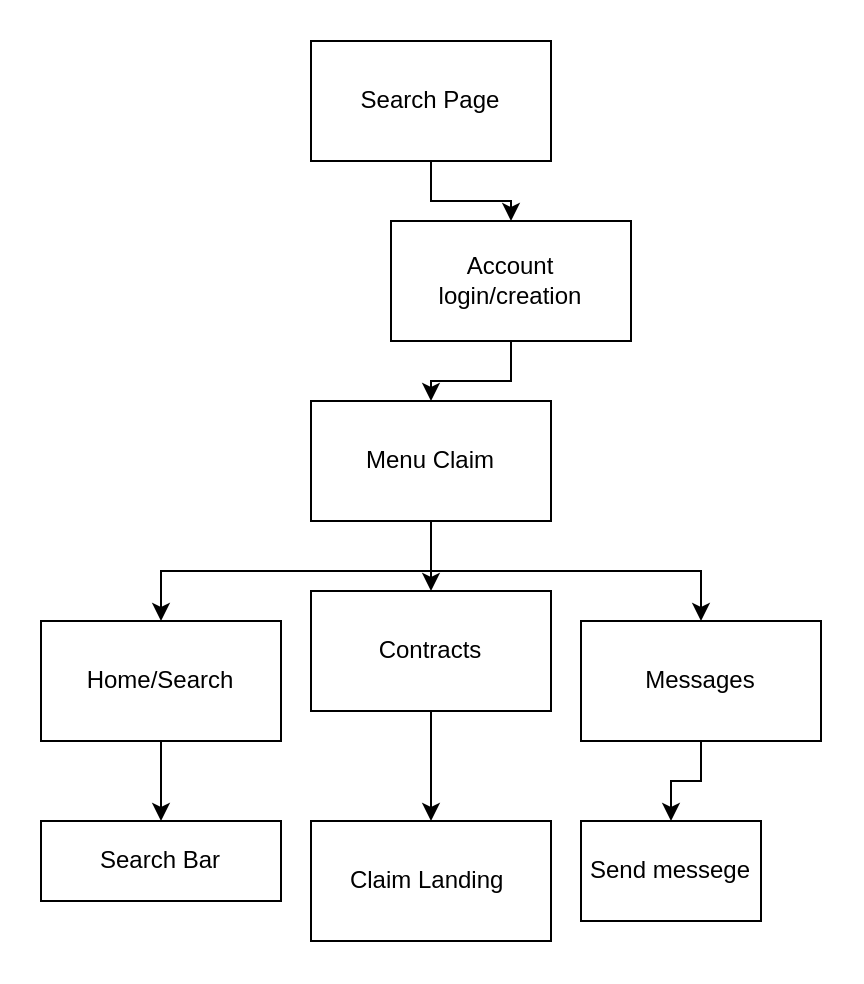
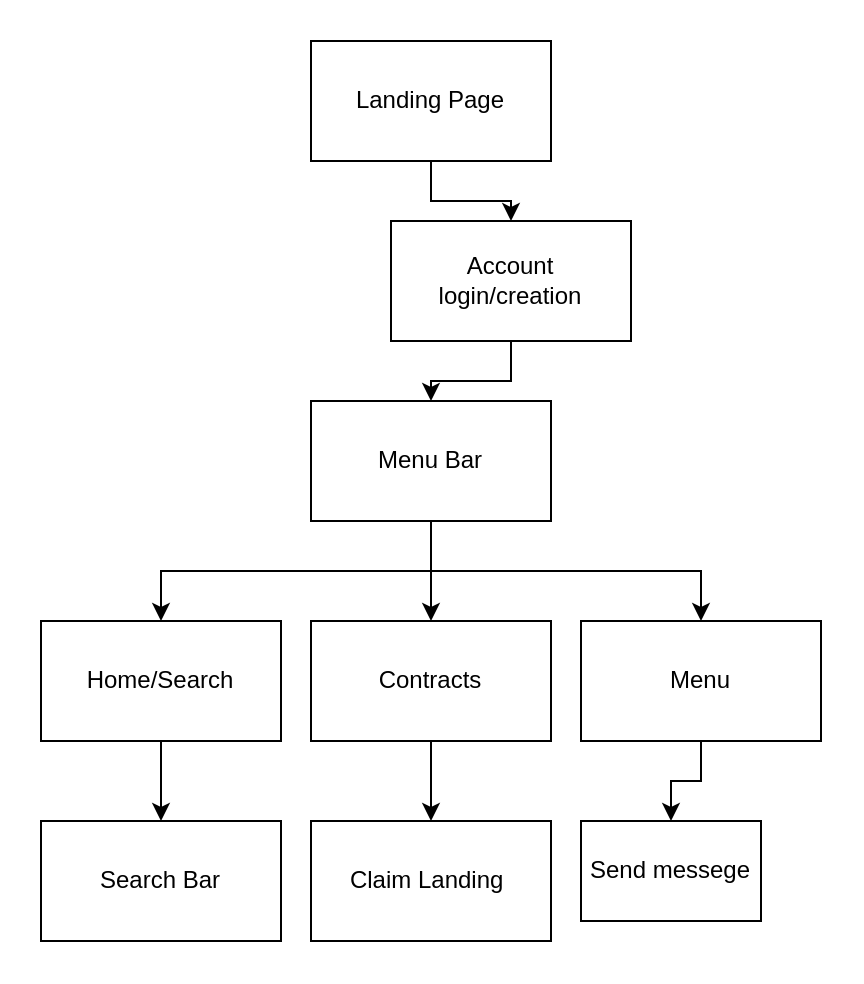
(431, 101) -> (431, 101)
(431, 461) -> (431, 461)
(431, 651) -> (431, 681)
(701, 681) -> (701, 681)
(161, 861) -> (161, 881)
